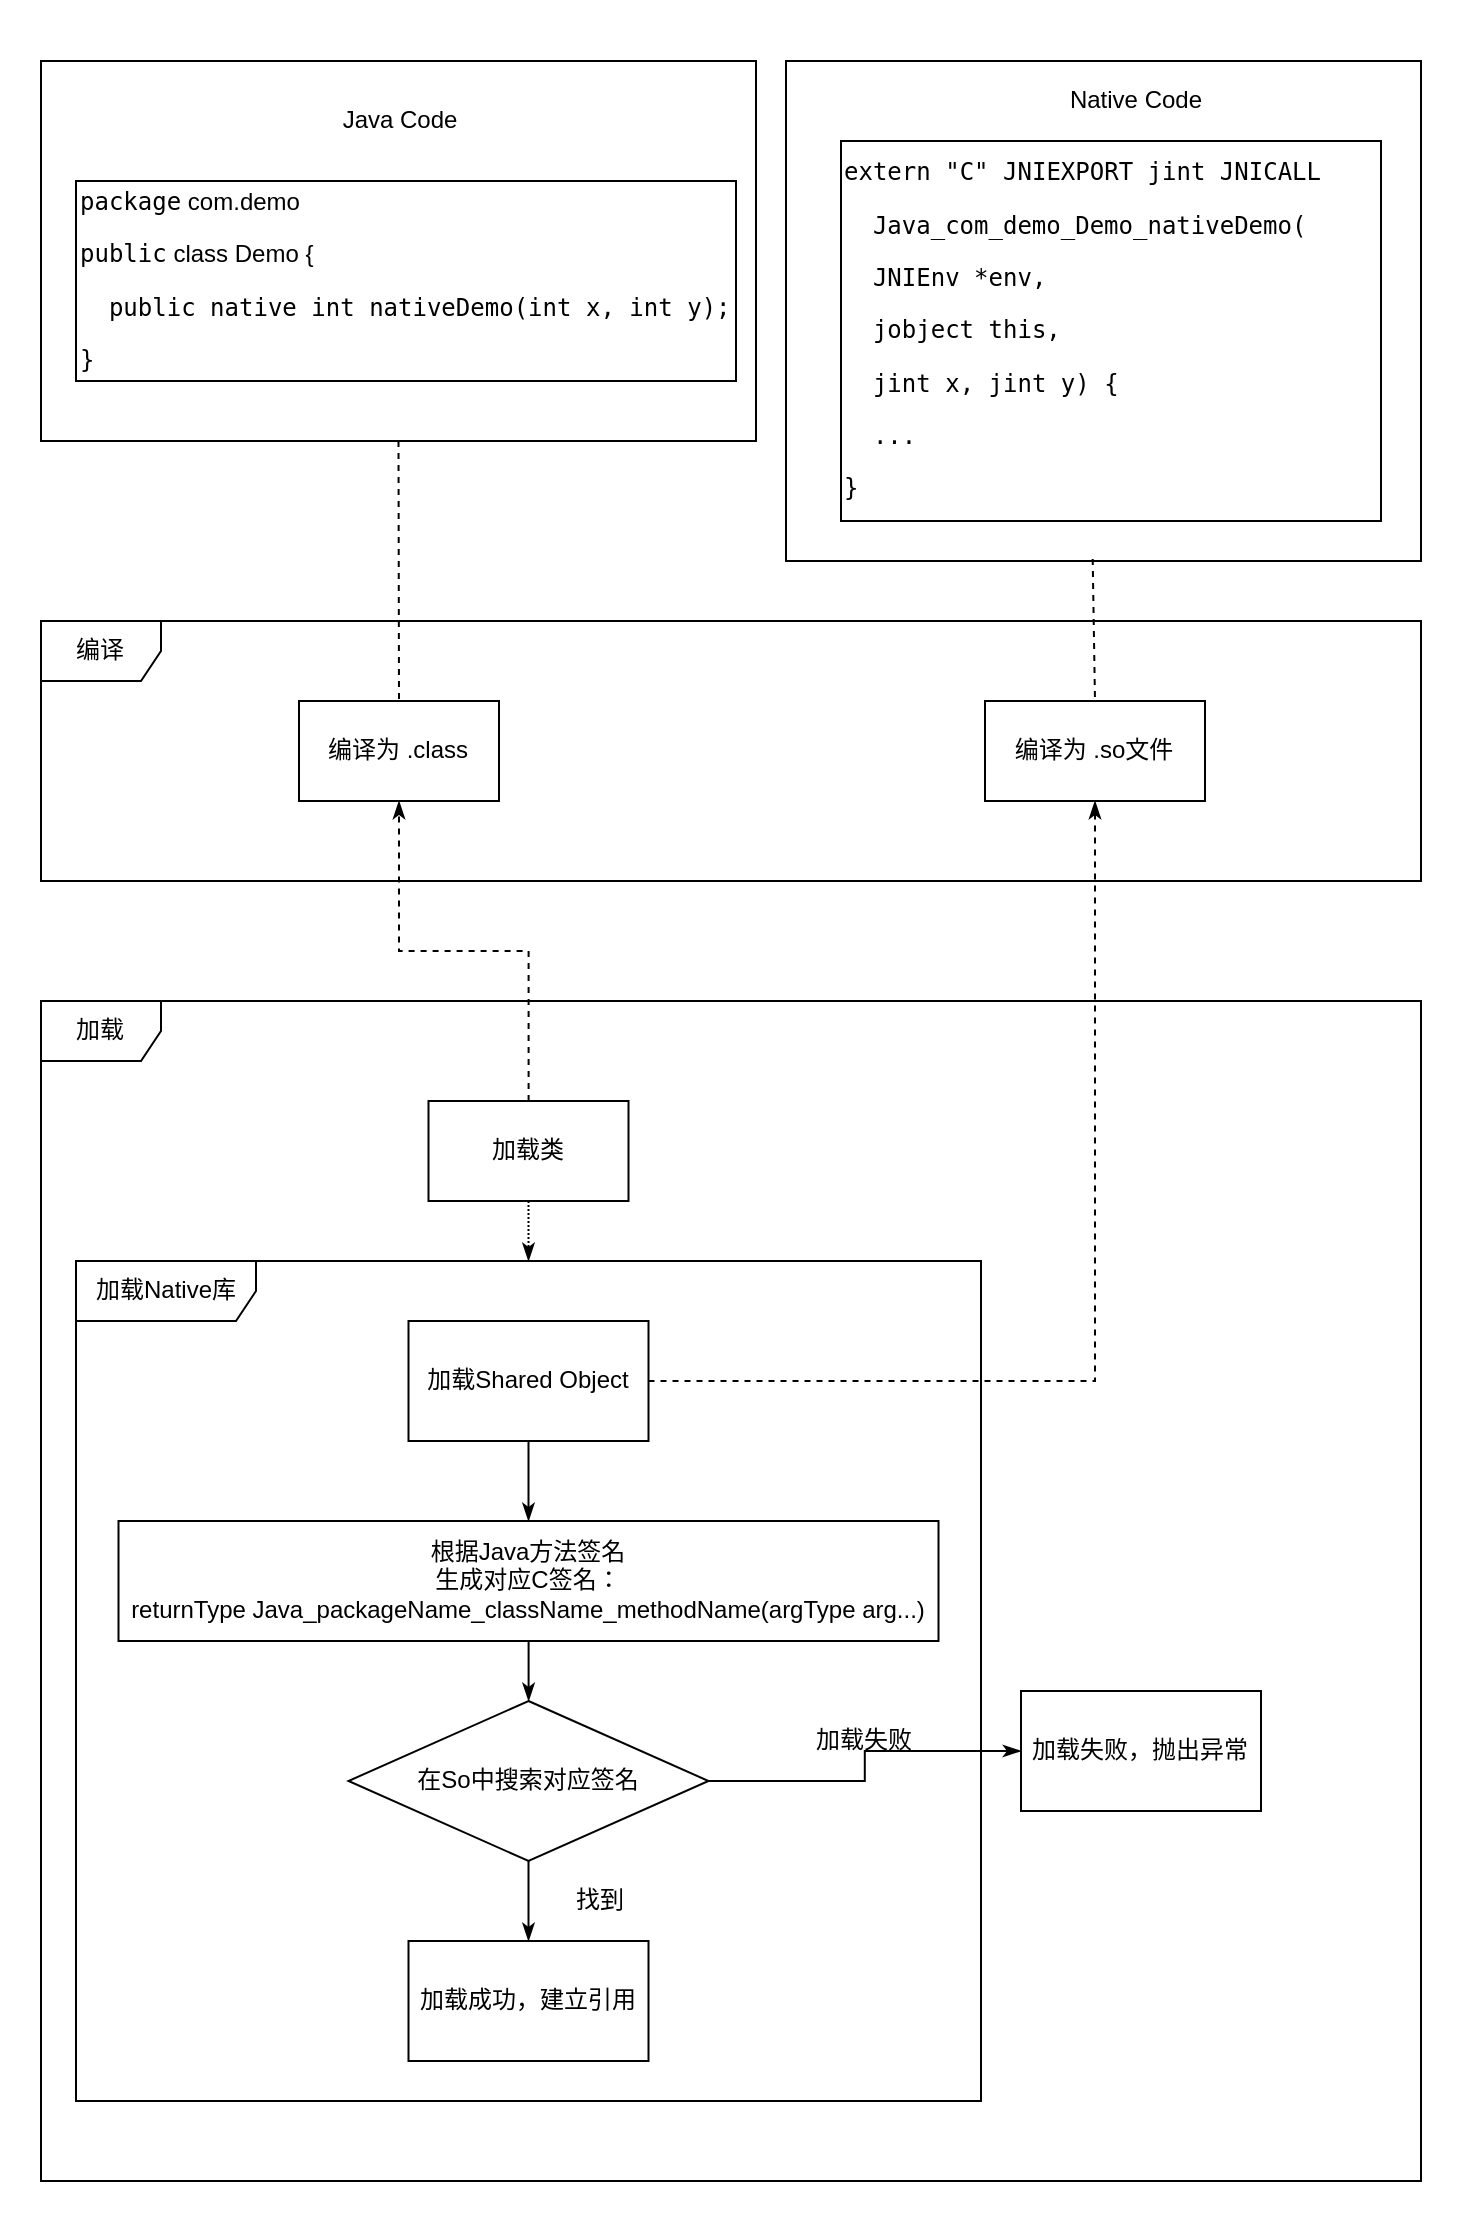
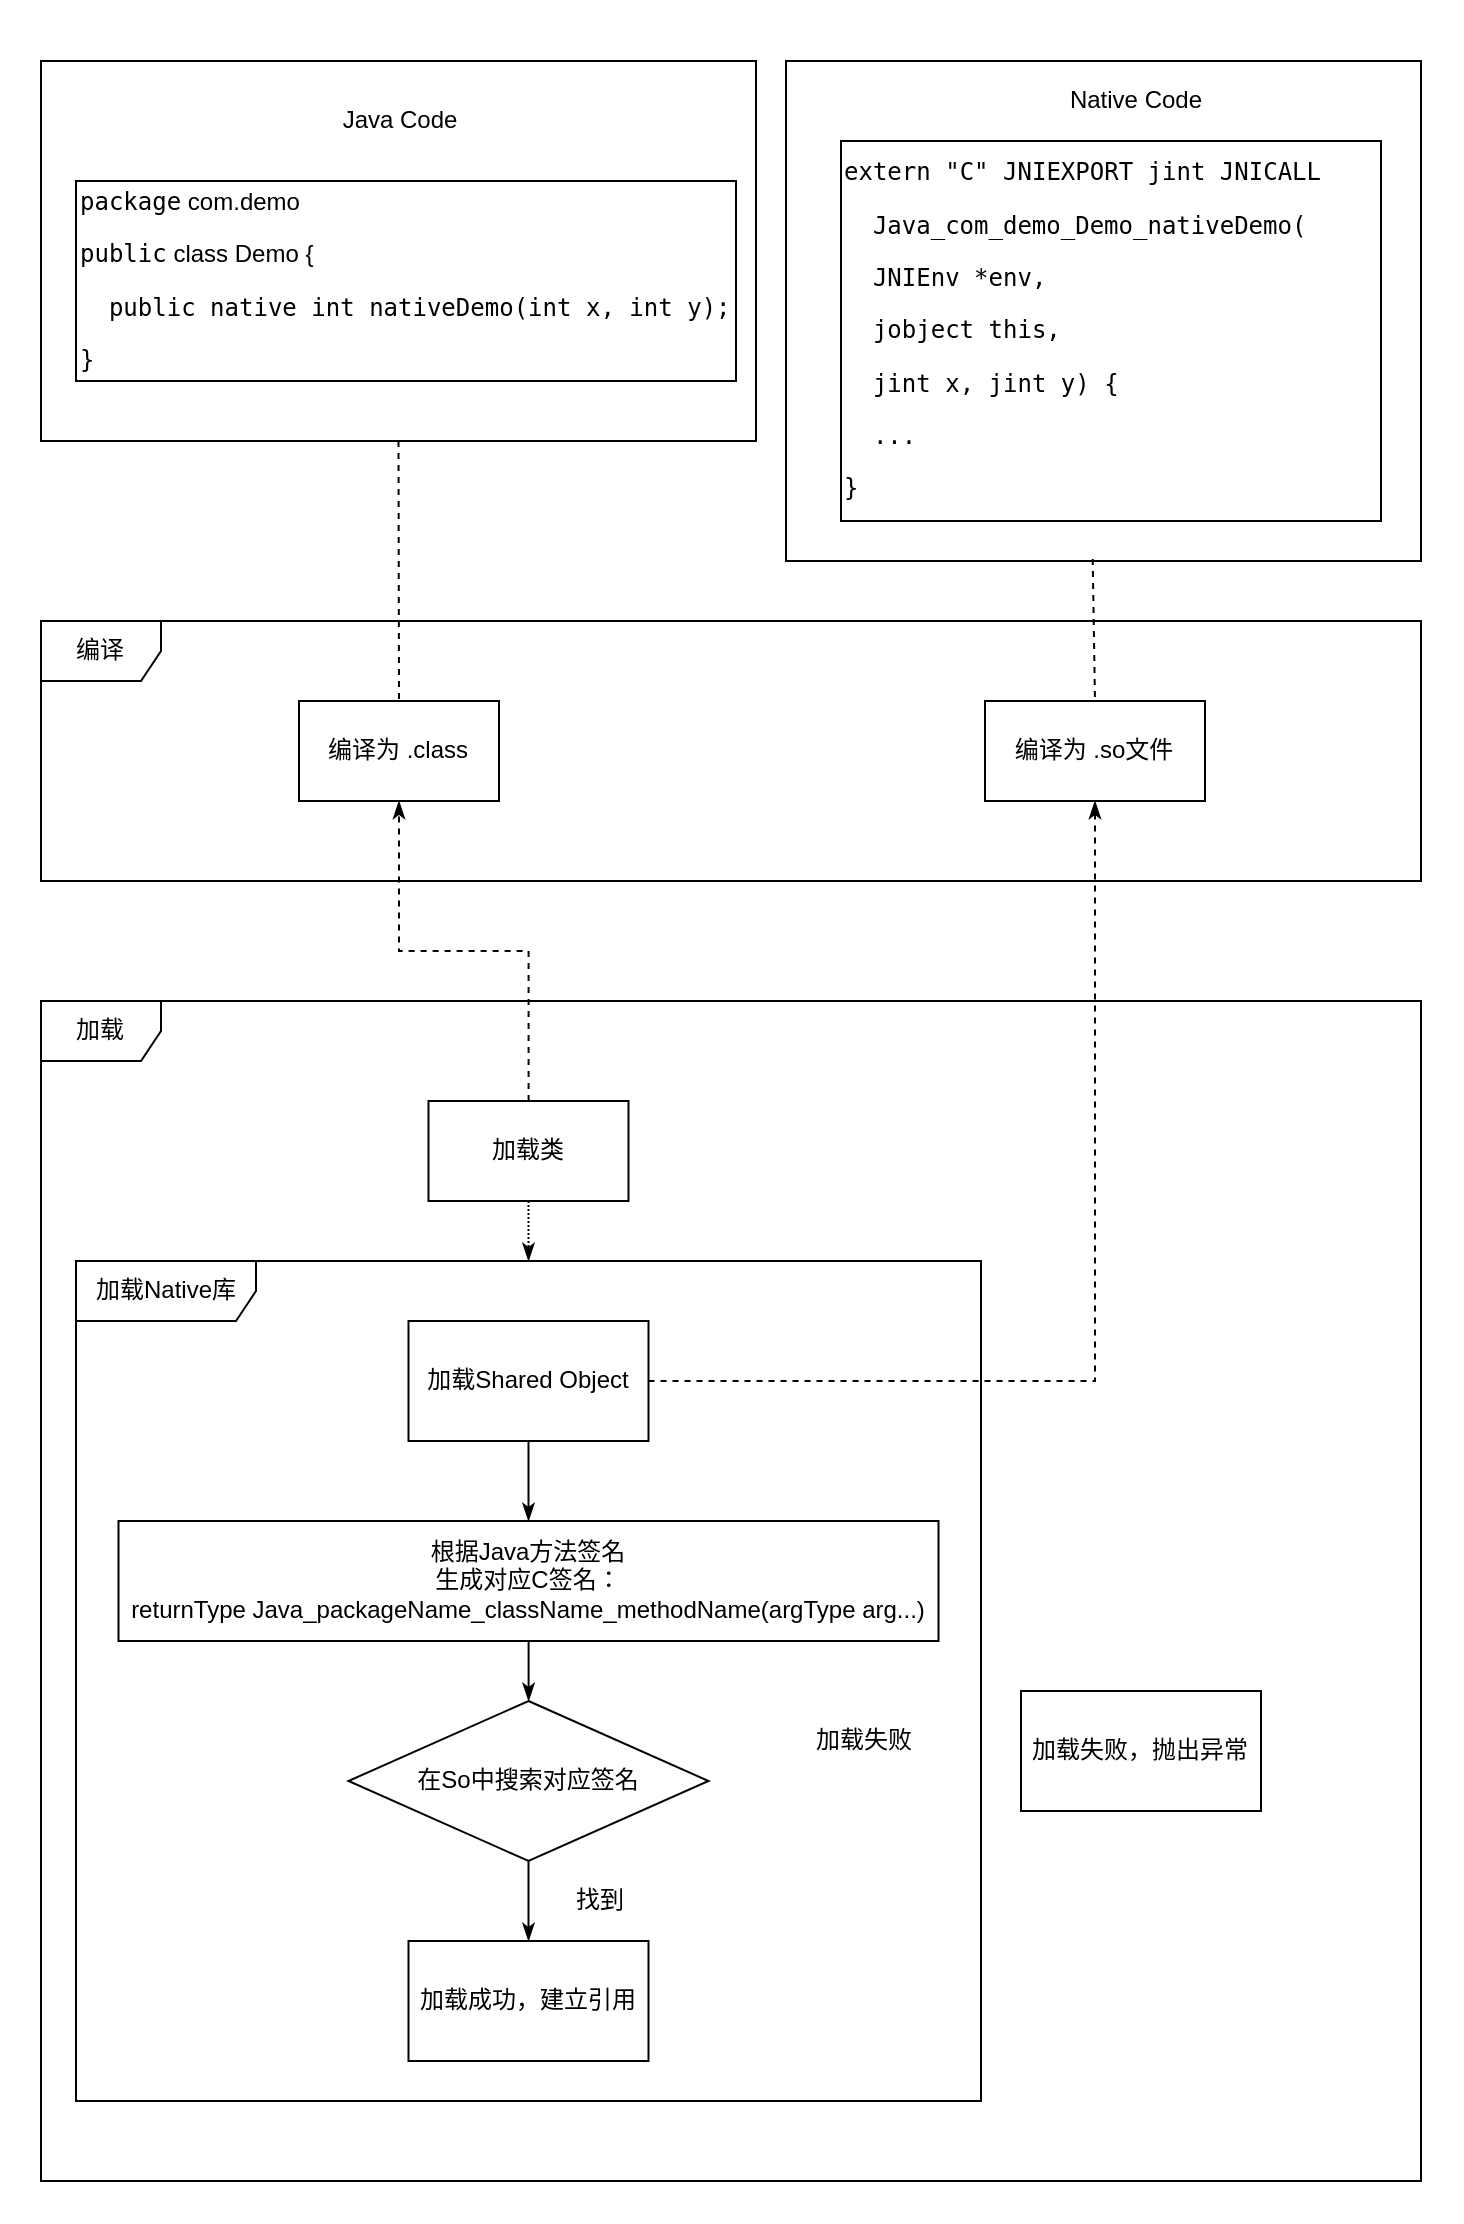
(865, 1772) -> none
